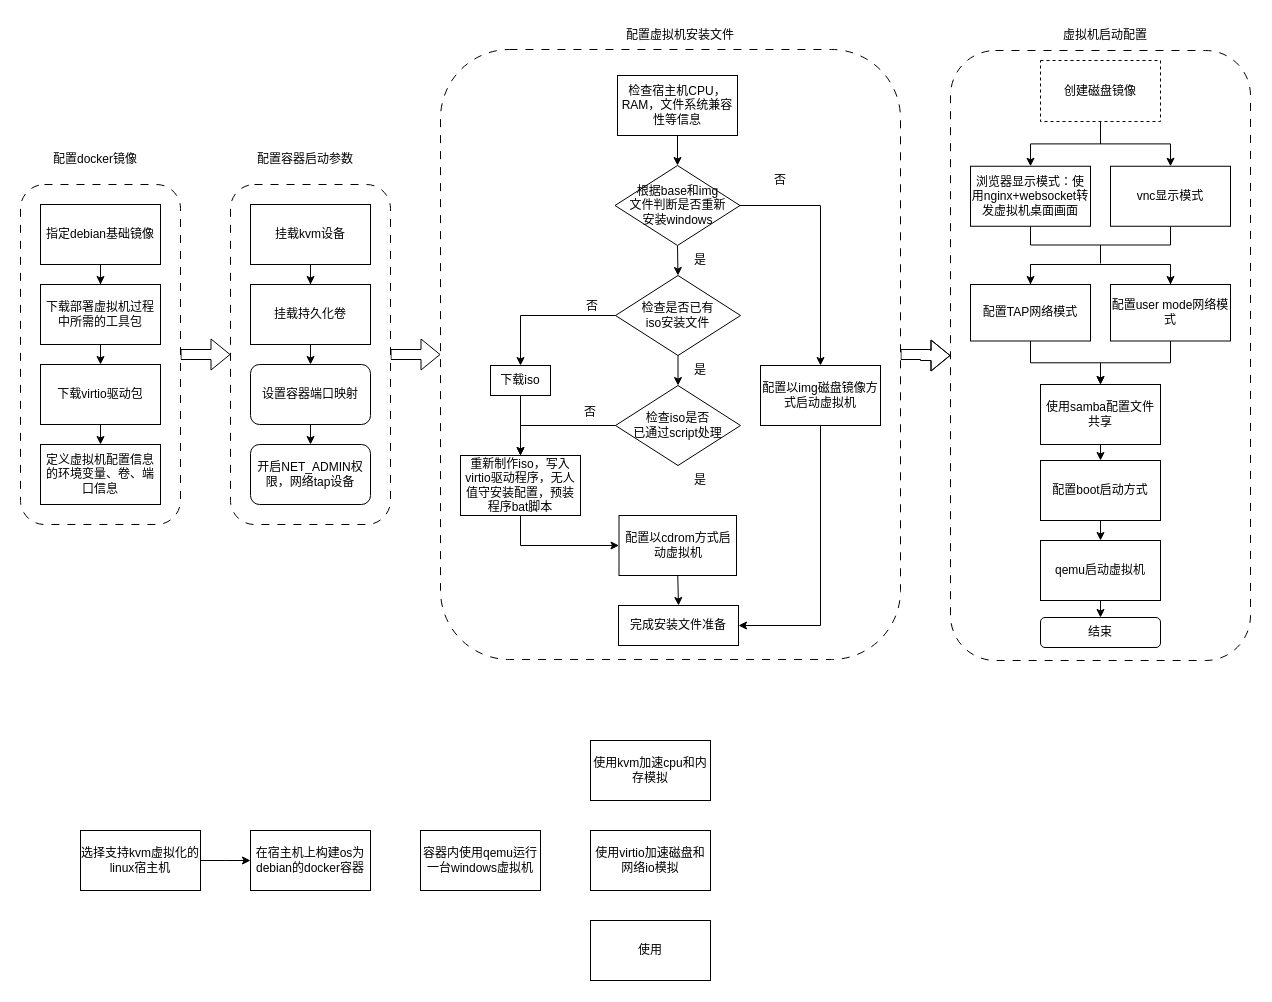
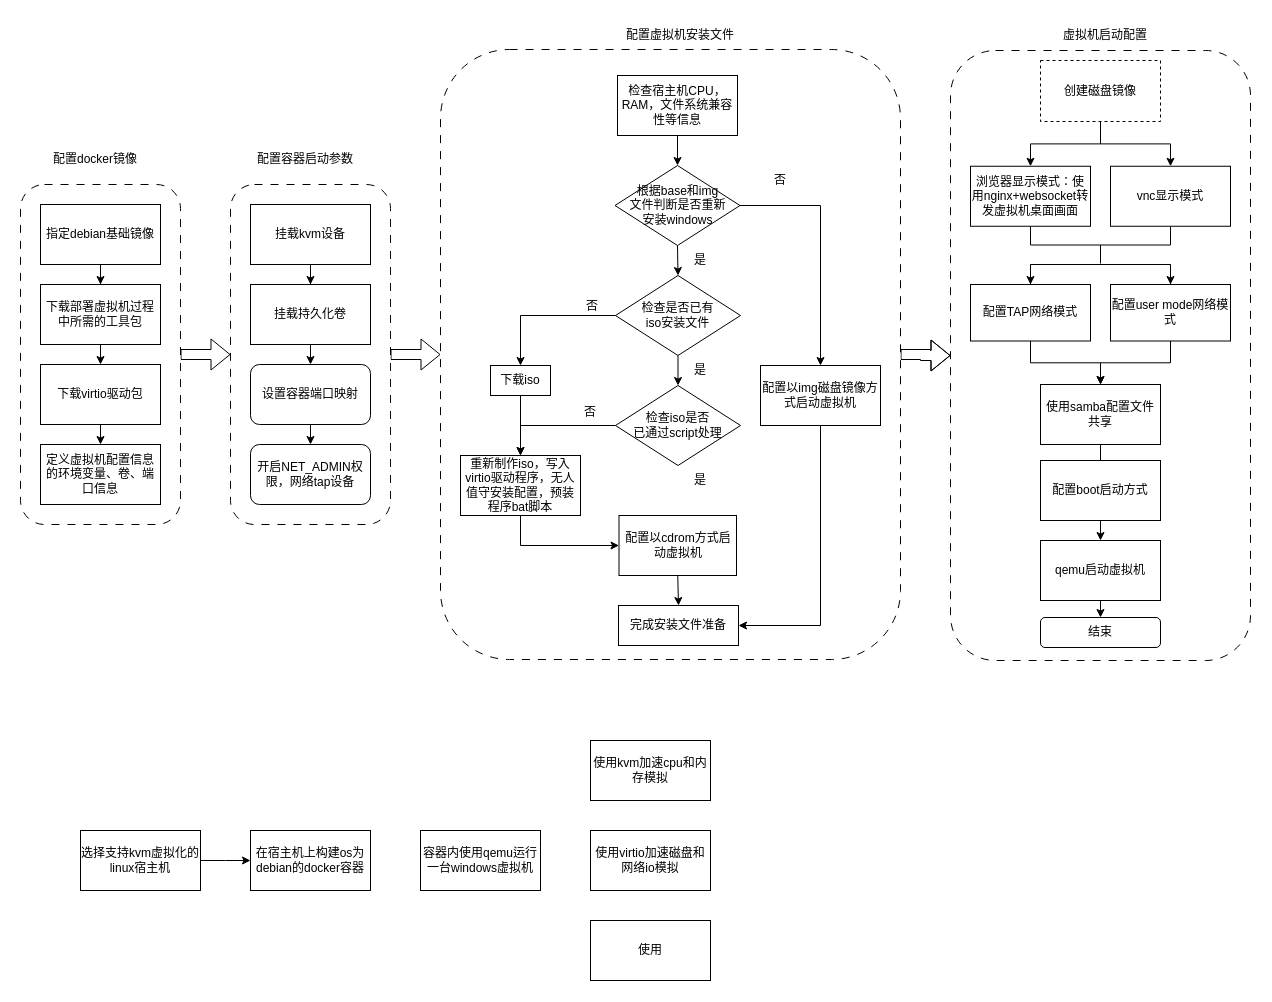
(1101, 452) -> (1101, 455)
